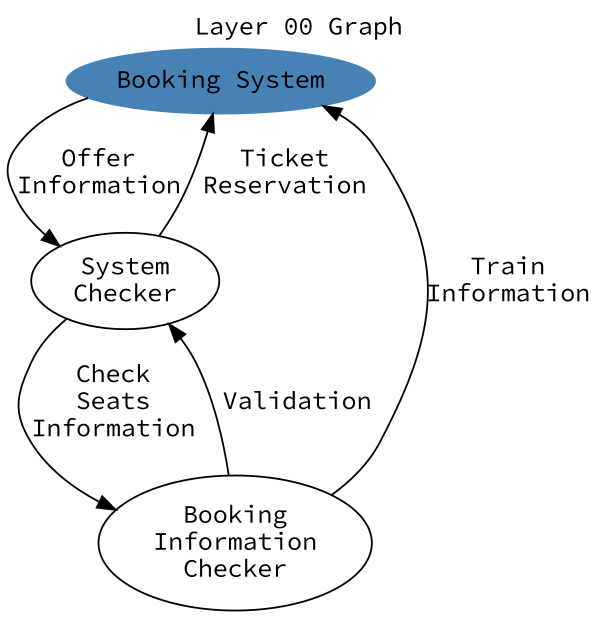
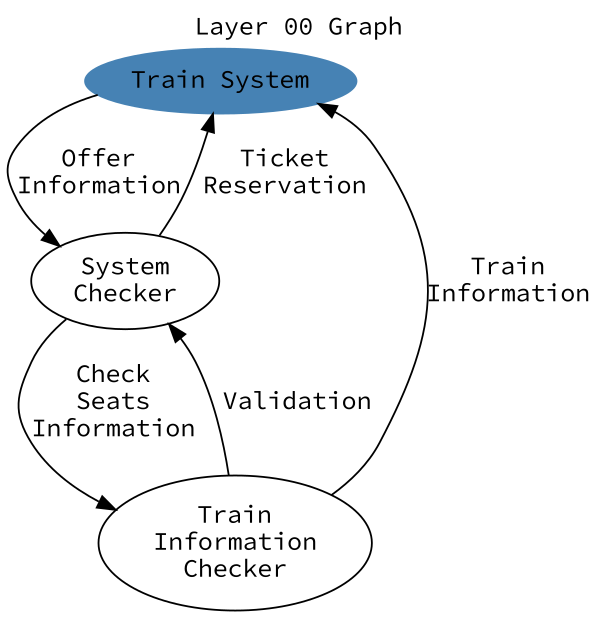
(221, 81) -> (221, 81)
(235, 543) -> (235, 543)
